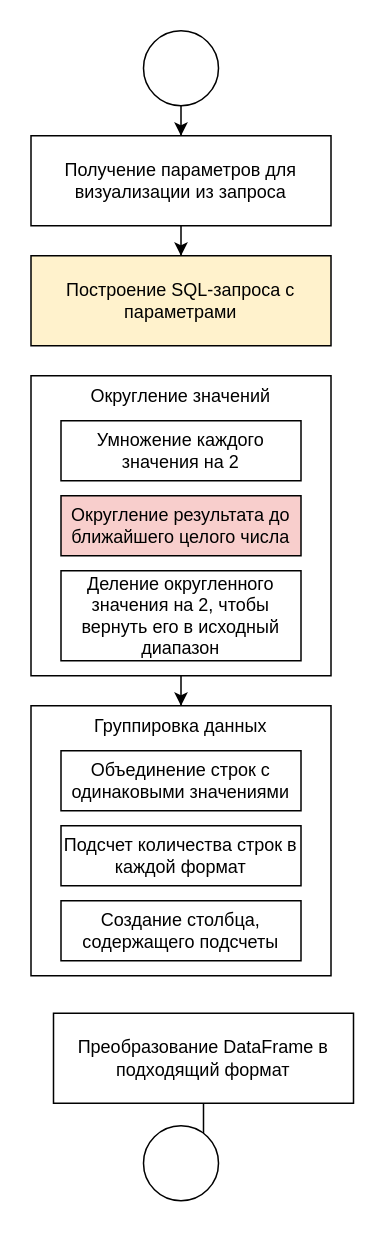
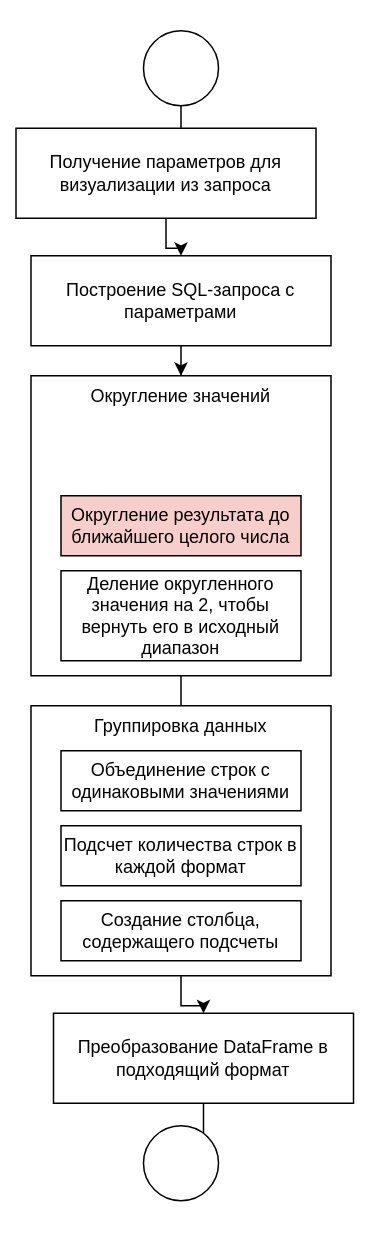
(181, 181) -> (166, 173)
(181, 301) -> (181, 301)
none -> (181, 366)
(181, 451) -> none
(181, 704) -> (181, 698)
none -> (181, 1003)
